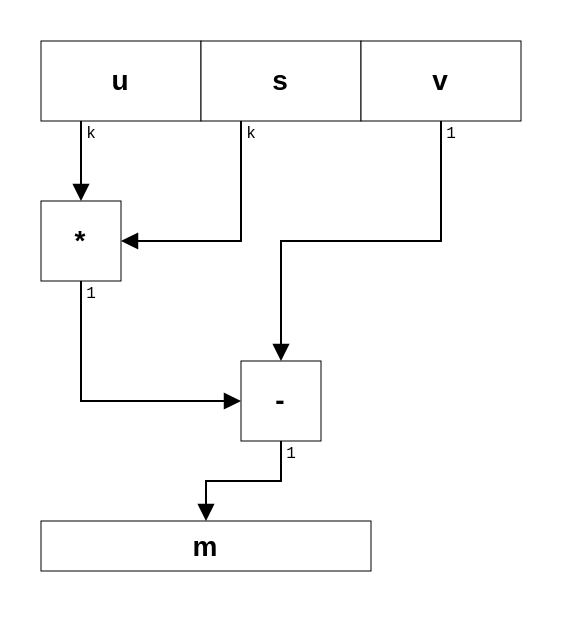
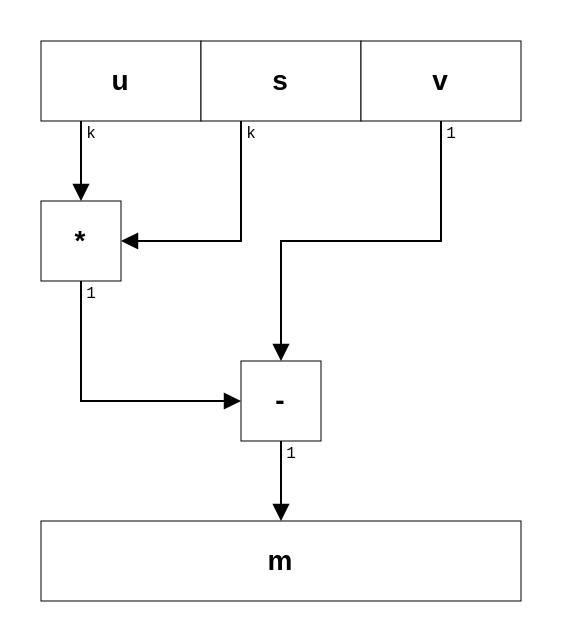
(206, 546) -> (281, 561)
